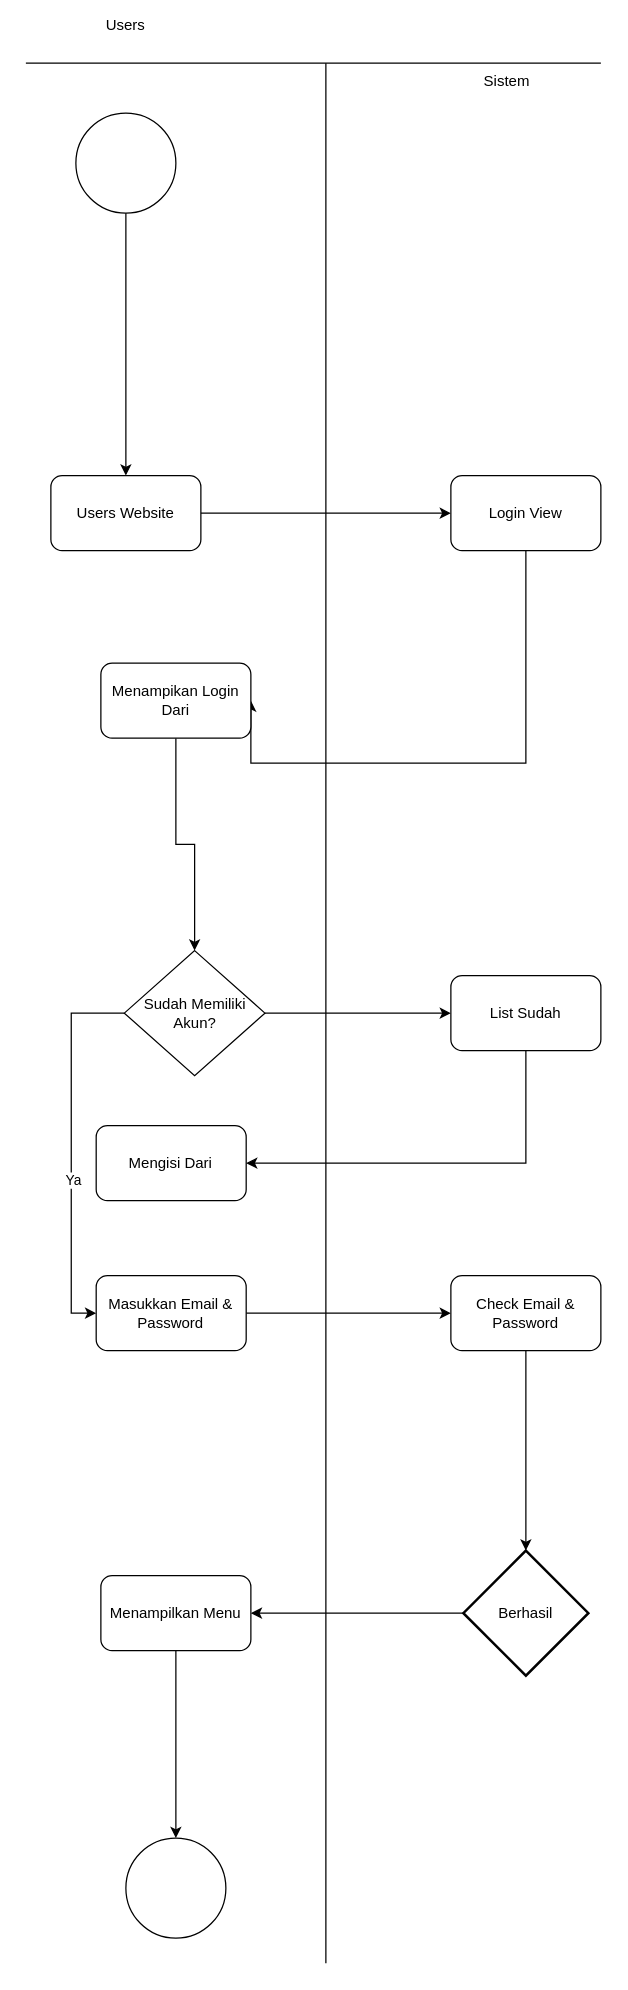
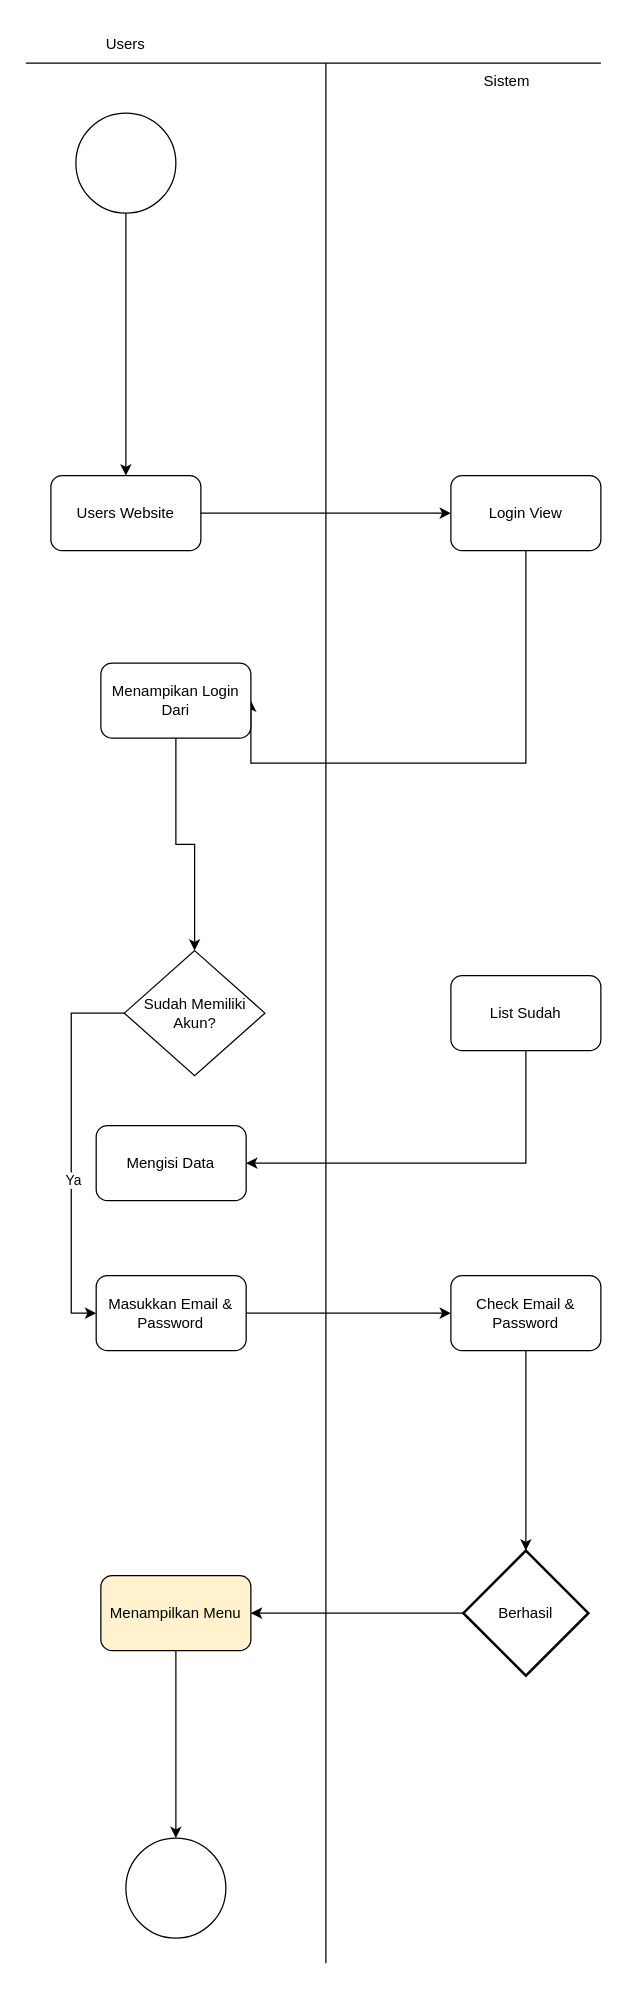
(126, 26) -> (126, 44)
(353, 1013) -> none
(171, 1163) -> (171, 1163)
(176, 1613) -> (176, 1613)
